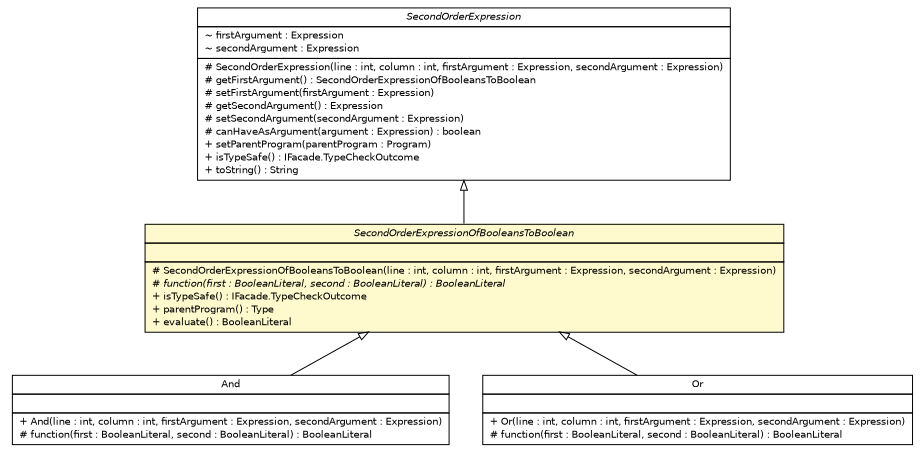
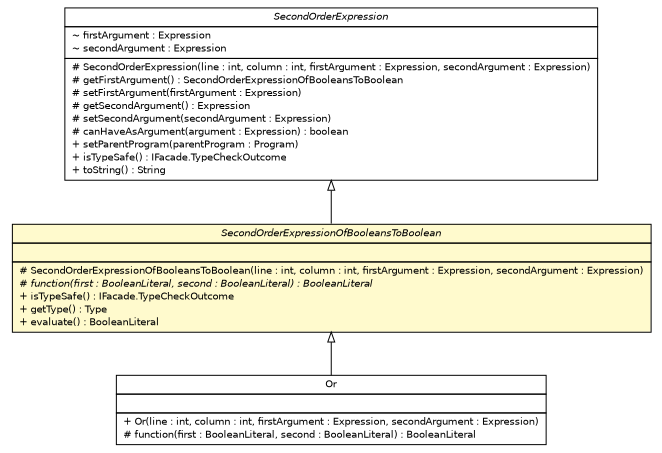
(213, 309) -> (63, 309)
(230, 410) -> none
